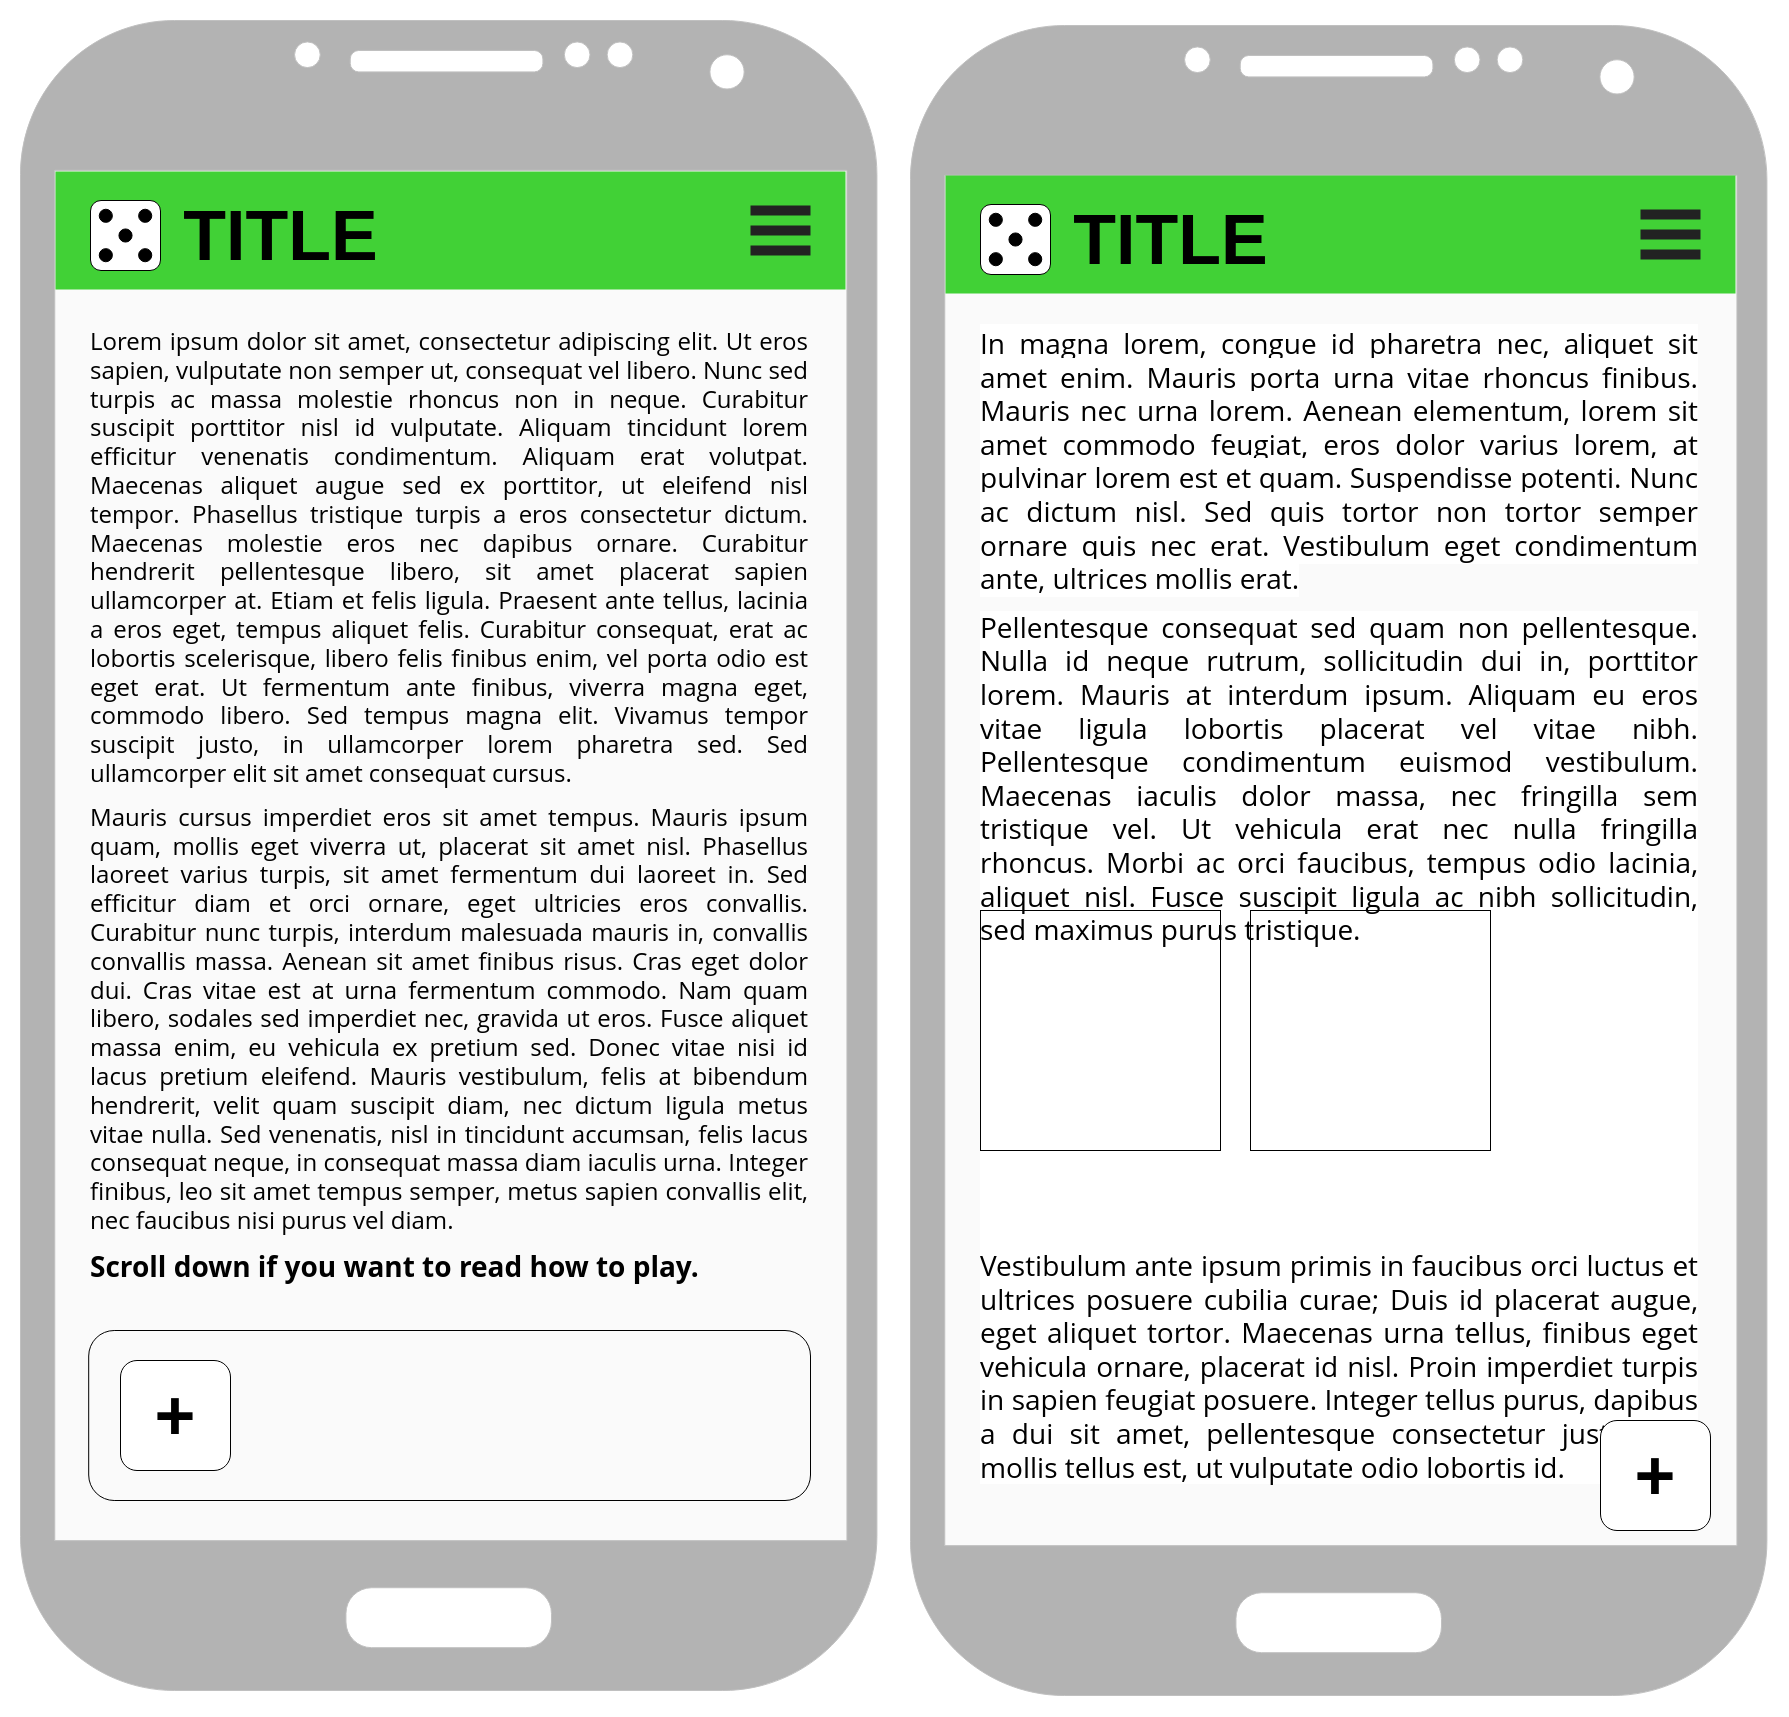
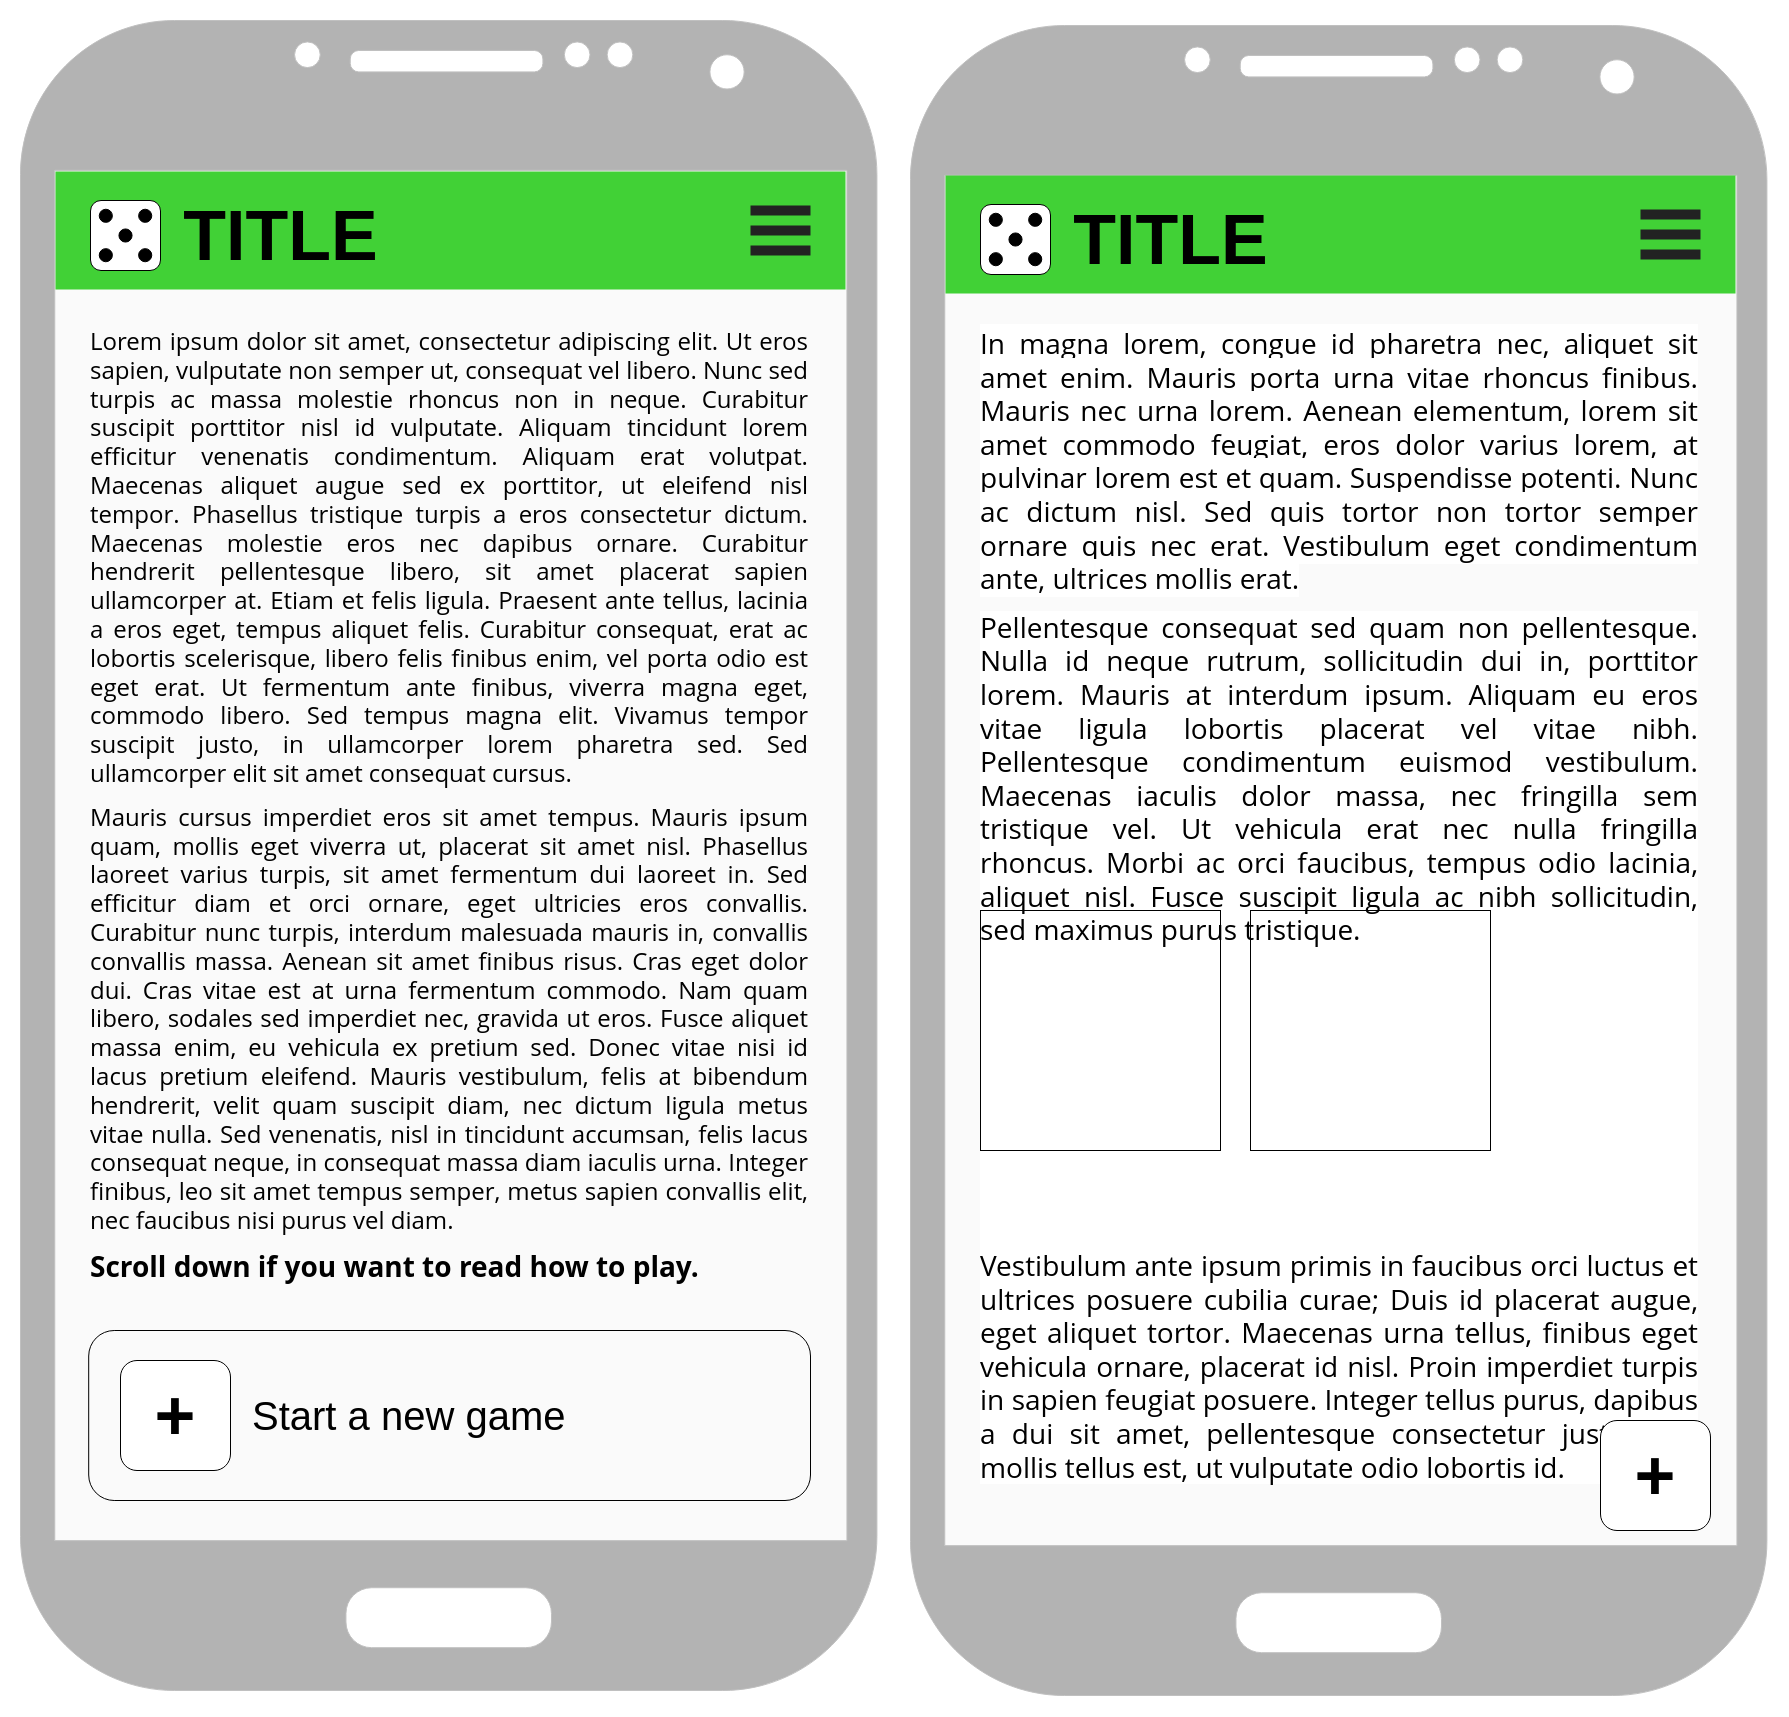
none -> (421, 1416)
